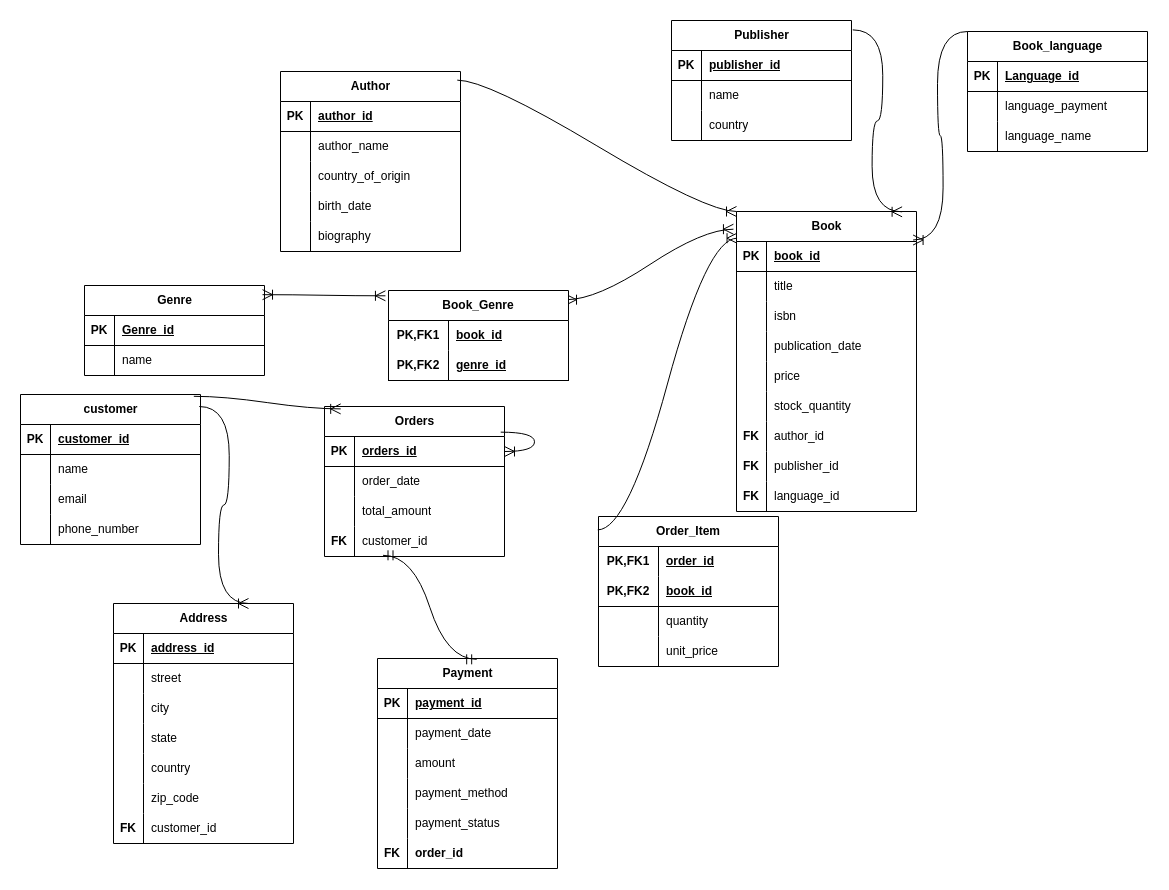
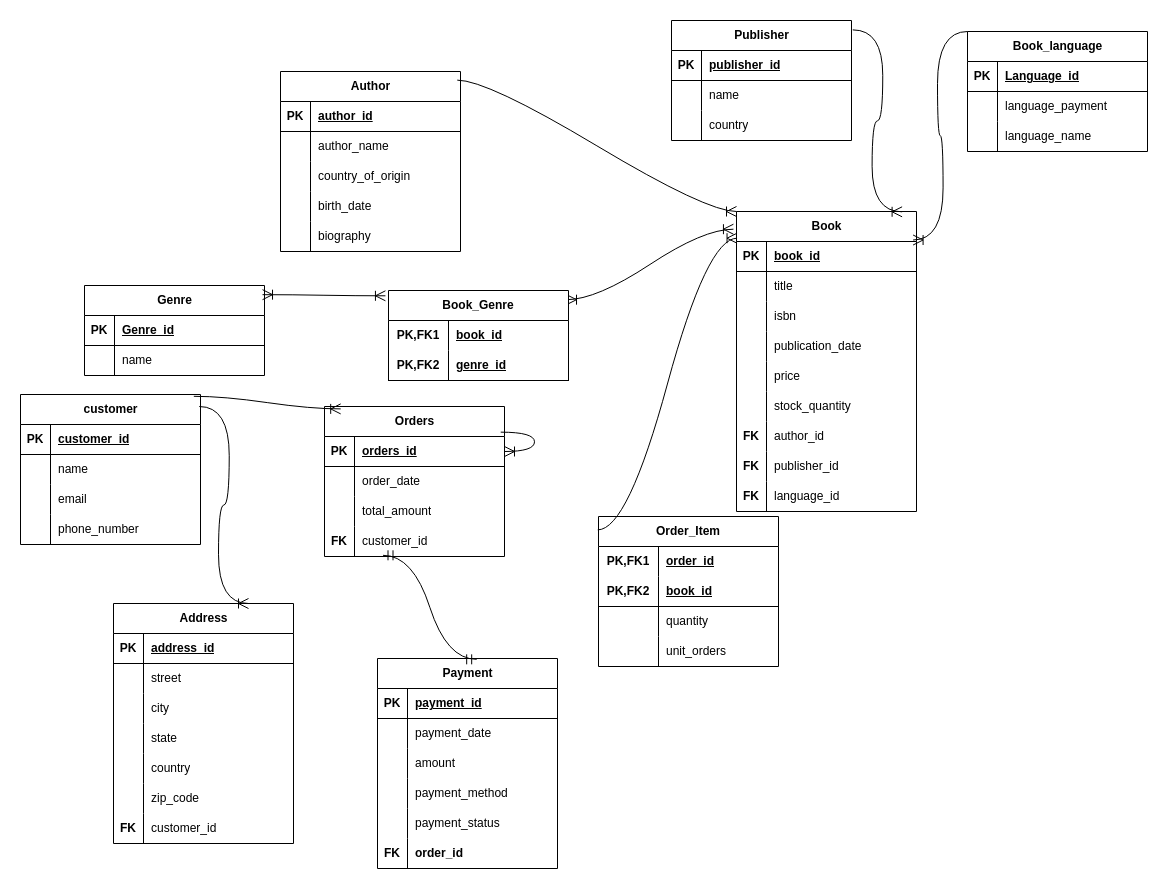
(697, 652) -> (702, 652)
